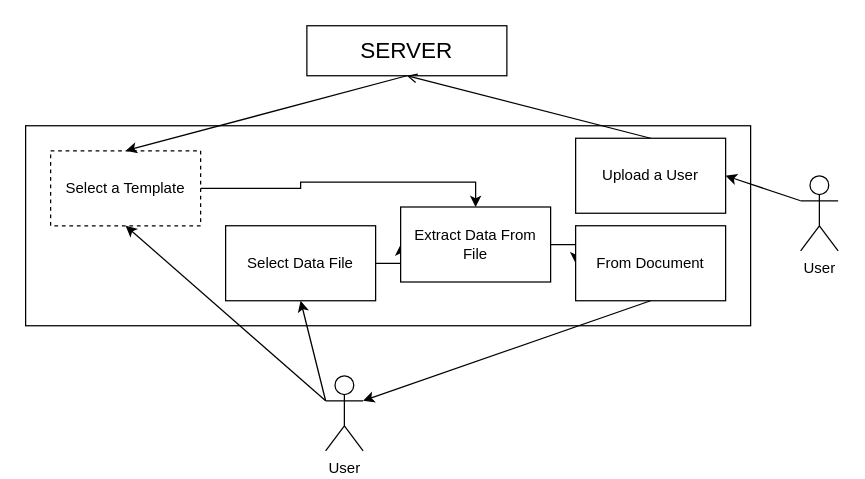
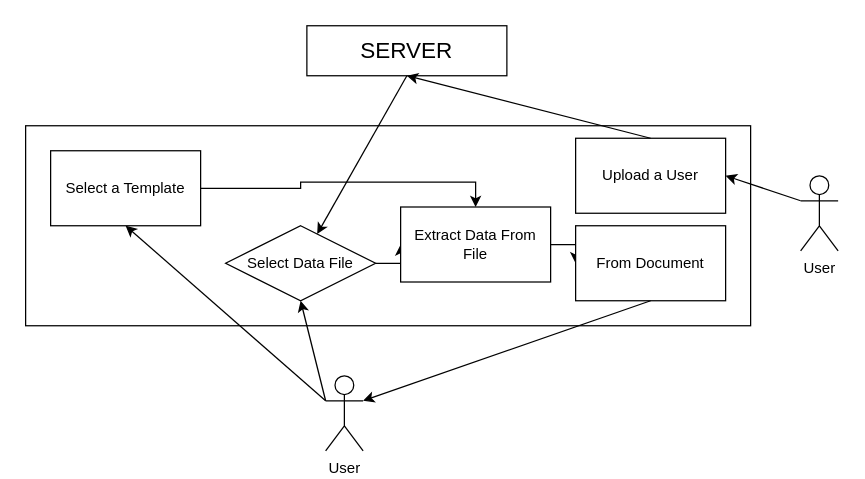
(413, 77) -> (416, 78)
(271, 112) -> (364, 151)
(126, 188) -> (126, 188)
(301, 263) -> (301, 263)
